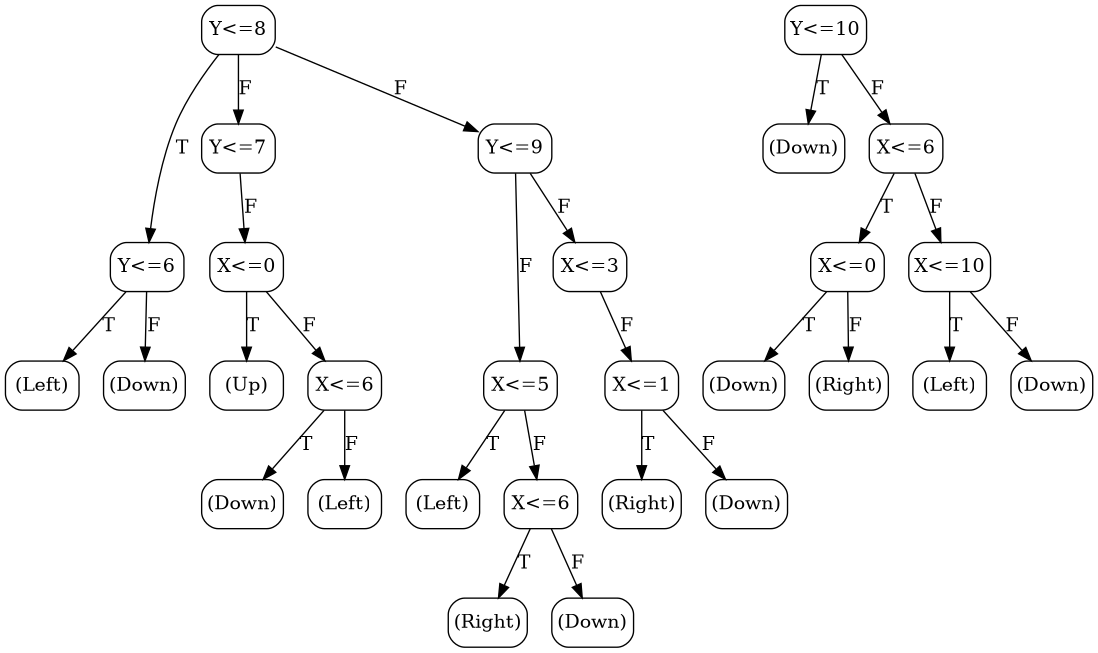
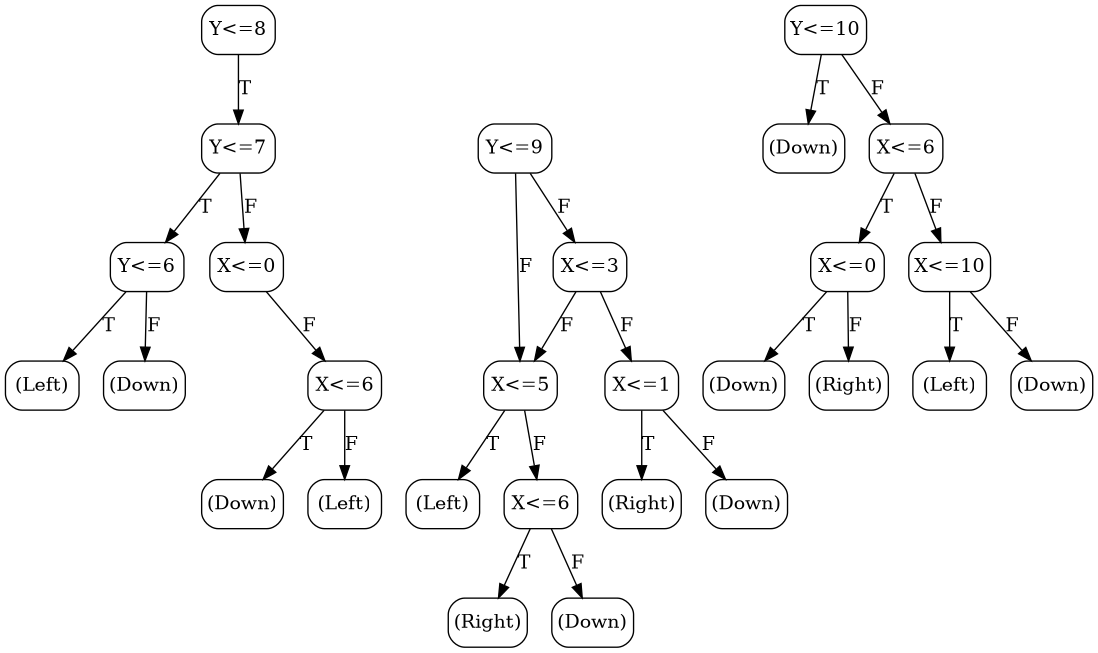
(370, 87) -> none
(245, 89) -> (245, 89)
(171, 136) -> (197, 202)
none -> (559, 320)
(247, 386) -> none
